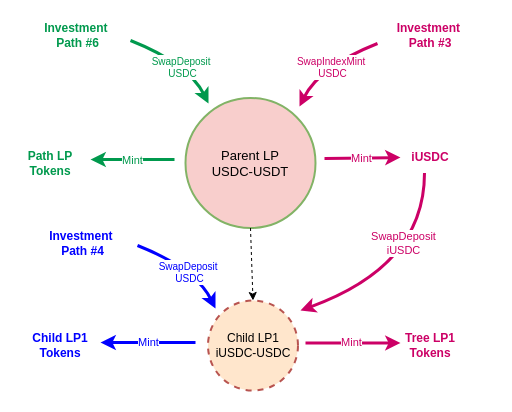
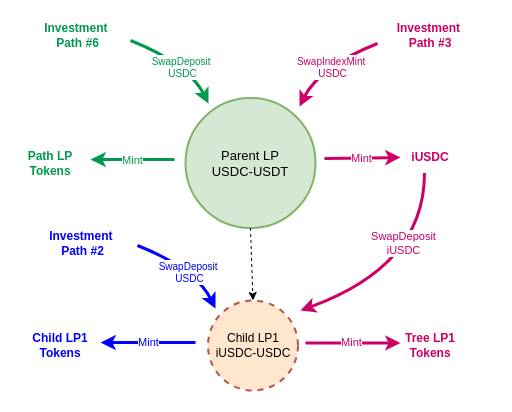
(251, 163) -> (251, 163)
(83, 244) -> (83, 244)
